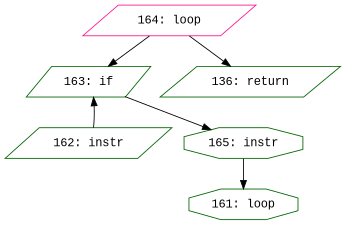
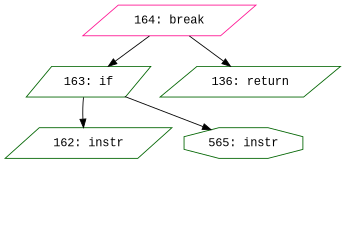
(169, 20) -> (169, 20)
(94, 117) -> (83, 108)
(243, 143) -> (243, 143)
(243, 204) -> none
